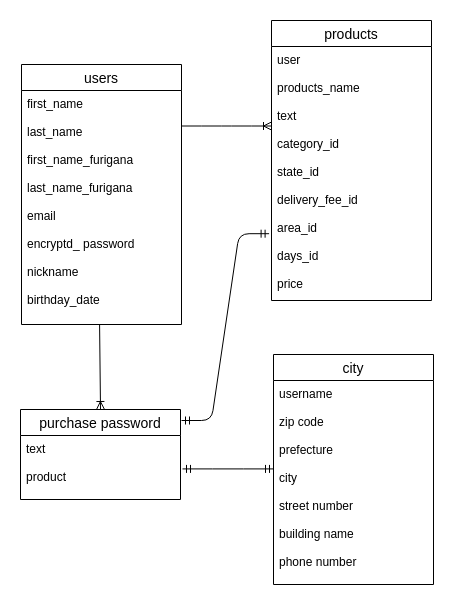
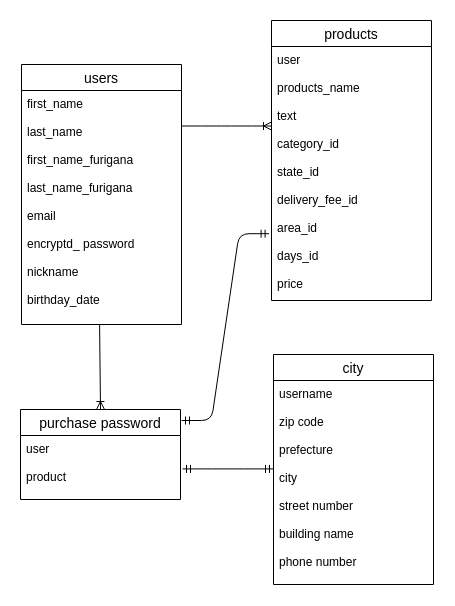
(39, 449) -> (39, 449)
